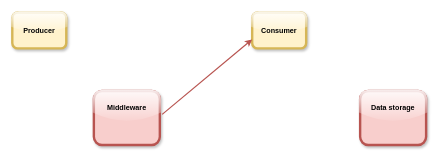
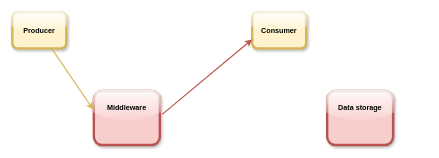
none -> (71, 76)
(393, 118) -> (360, 118)
